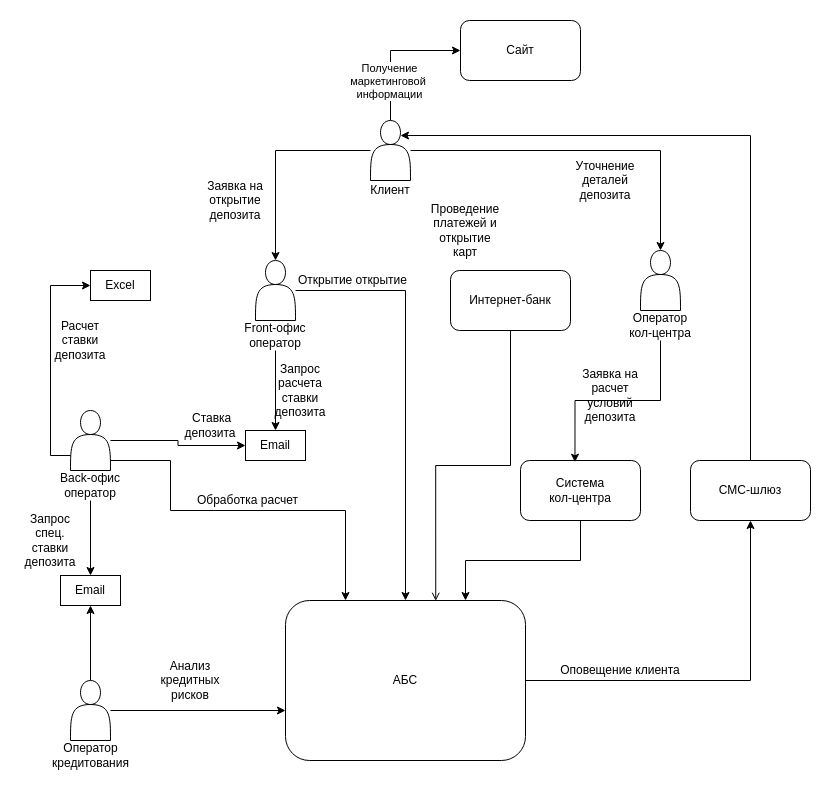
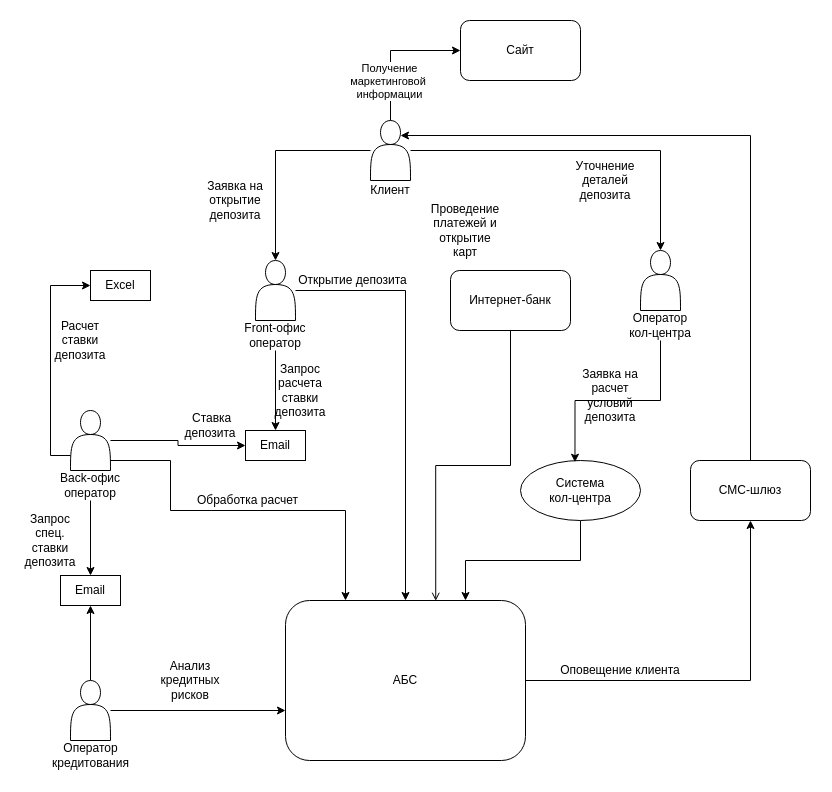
(353, 281) -> (353, 281)
(581, 491) -> (581, 491)
